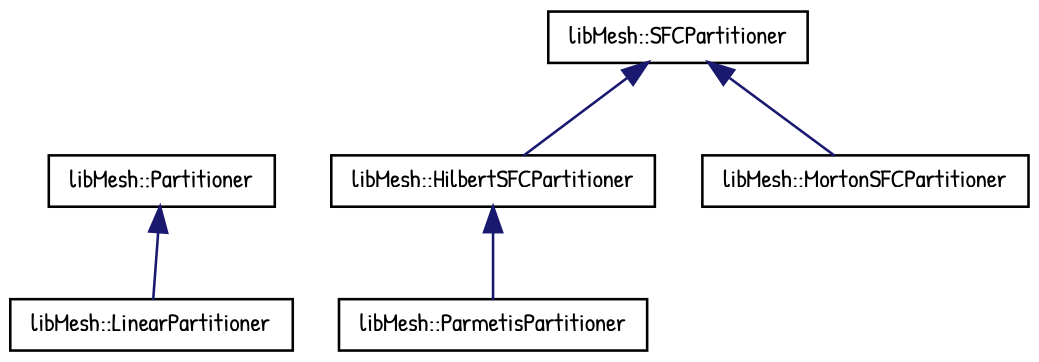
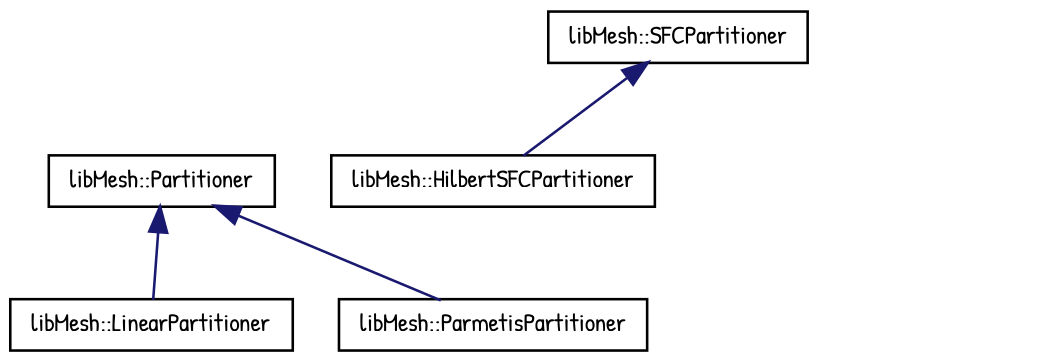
(865, 181) -> none
(493, 266) -> (340, 258)
